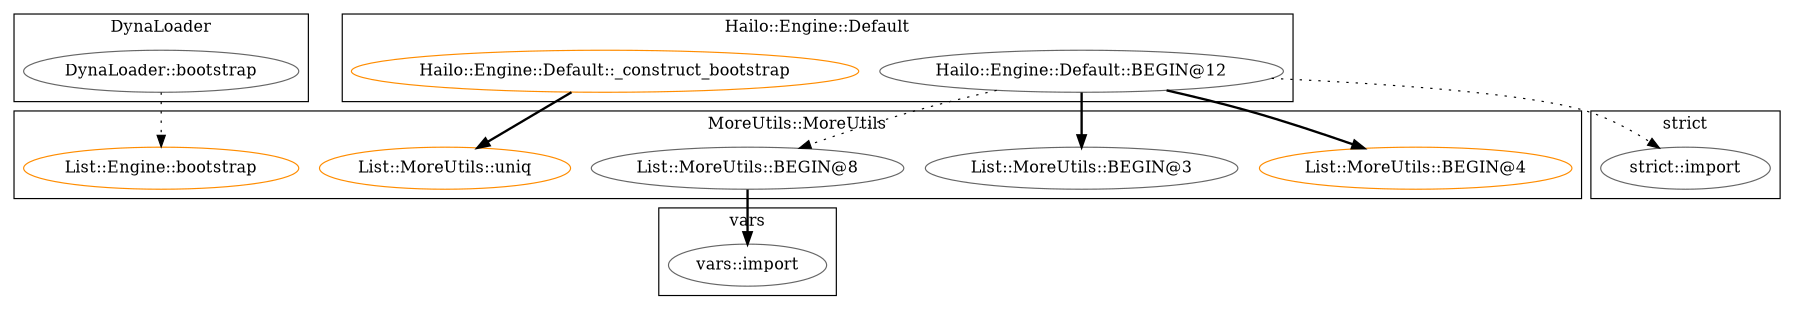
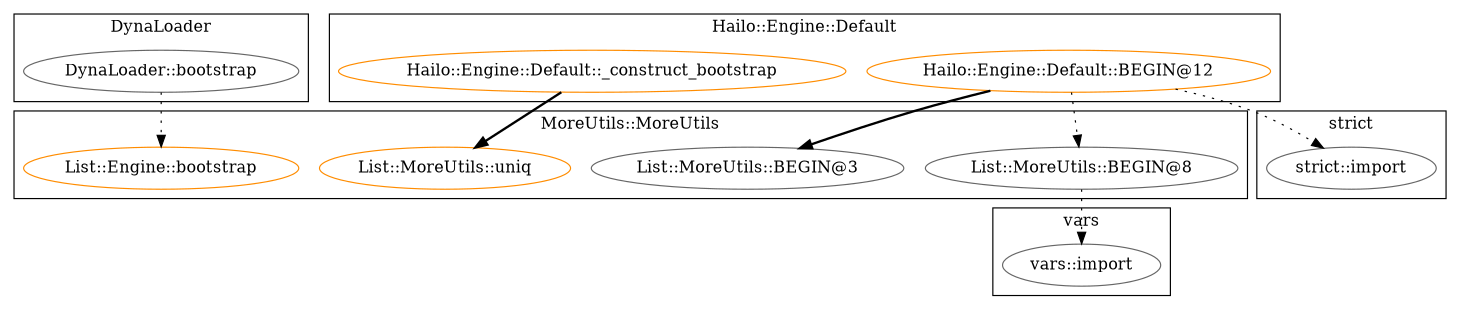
(1082, 71) -> (1069, 71)
(1416, 168) -> none
(748, 215) -> (1082, 215)
